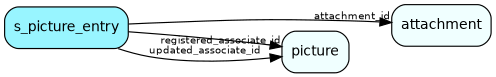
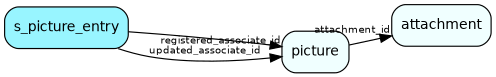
(254, 20) -> (365, 42)
